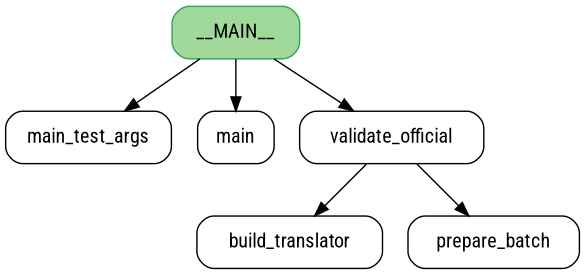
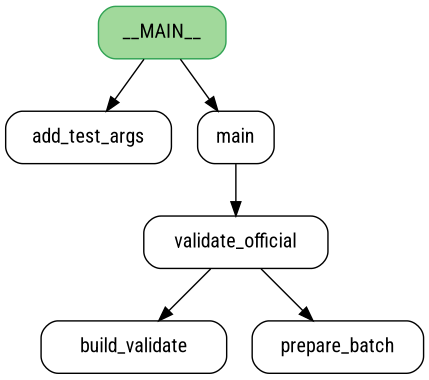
(308, 81) -> (236, 183)
(89, 137) -> (89, 137)
(290, 242) -> (134, 347)
